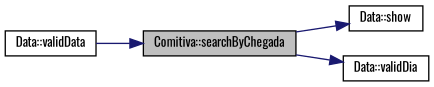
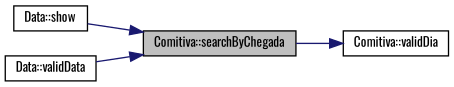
(316, 29) -> (109, 27)
(386, 68) -> (396, 43)
